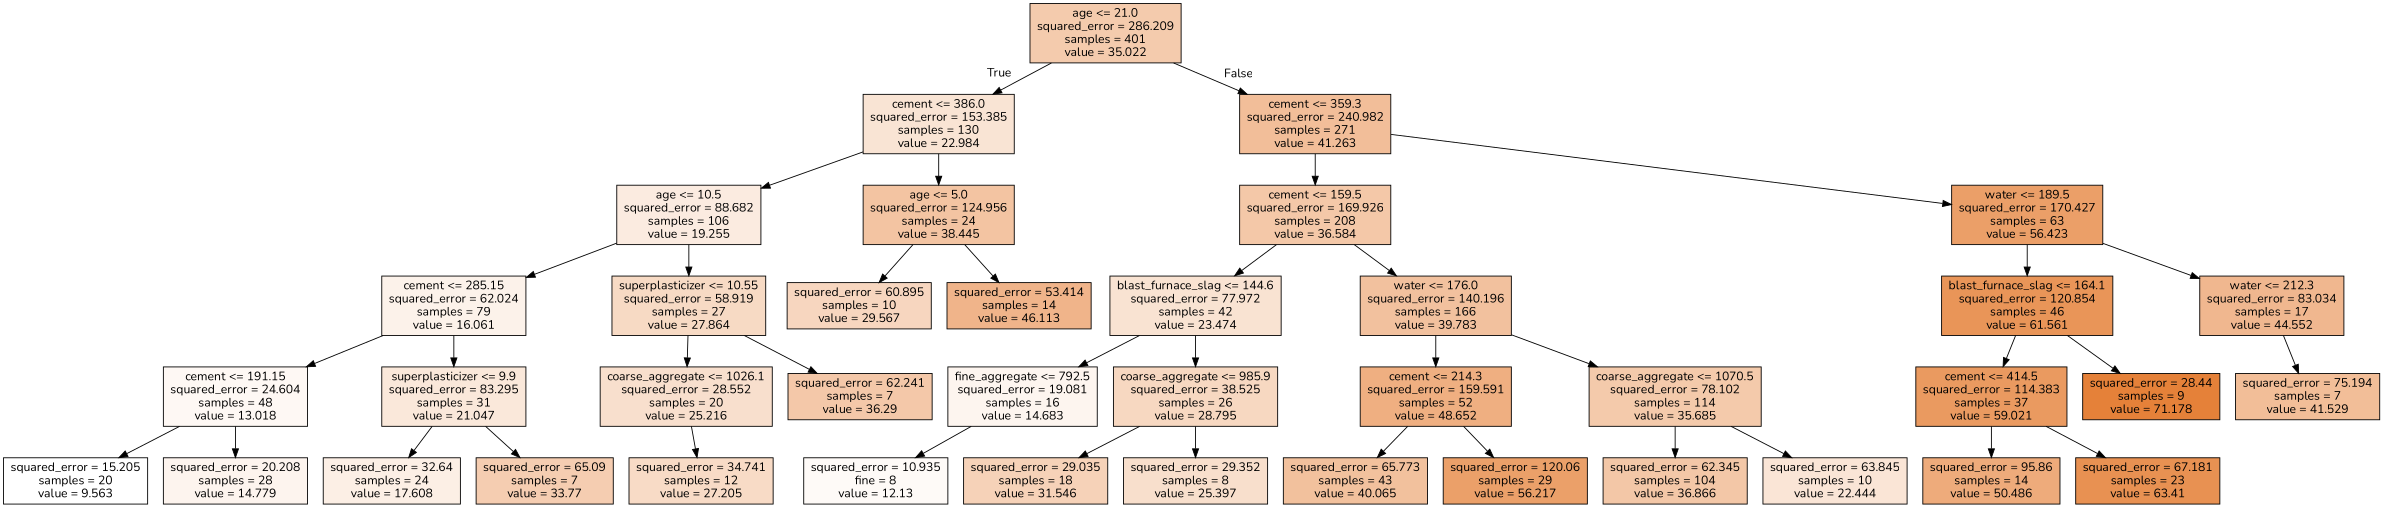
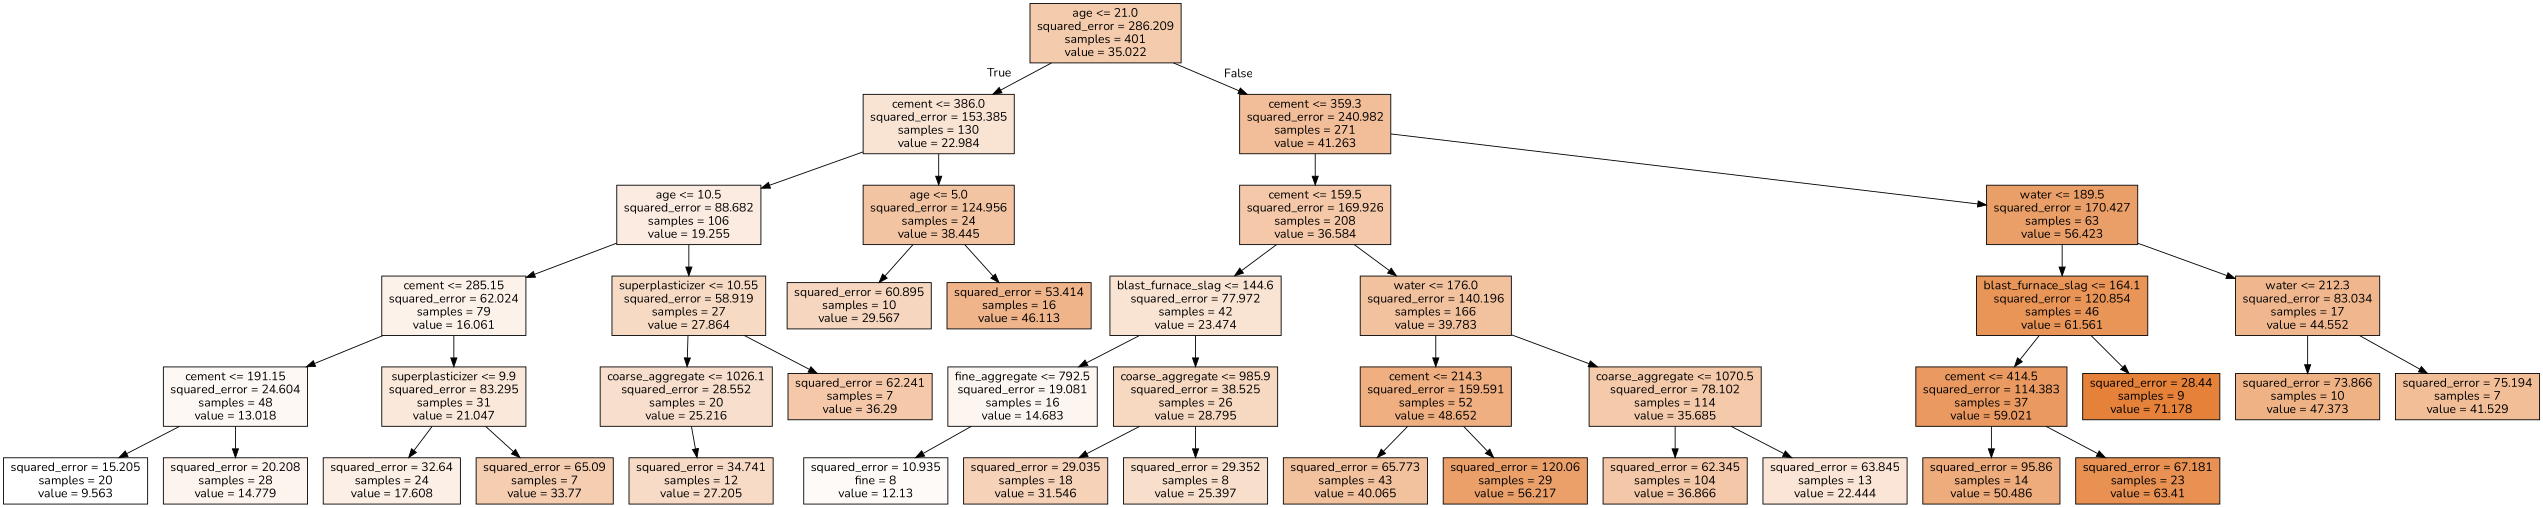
(1019, 306) -> (1019, 306)
none -> (2308, 397)
(1835, 481) -> (1835, 481)
